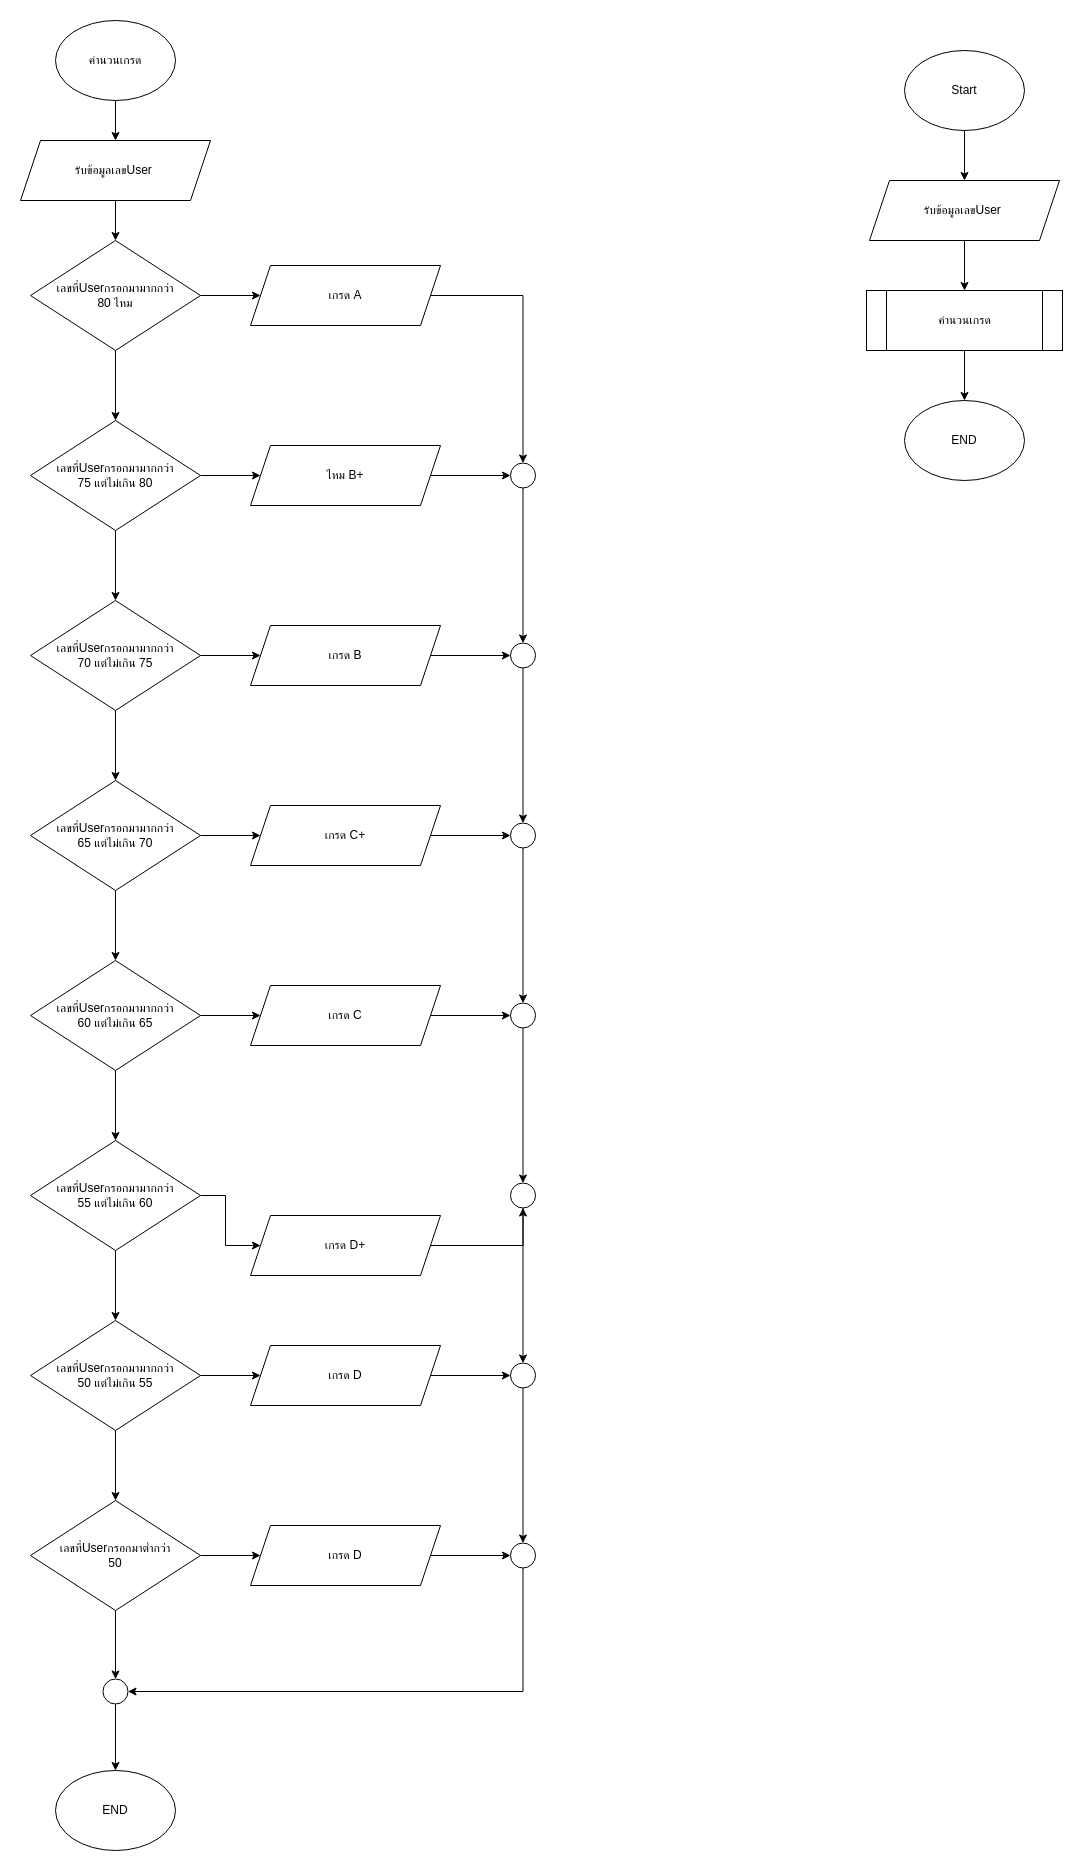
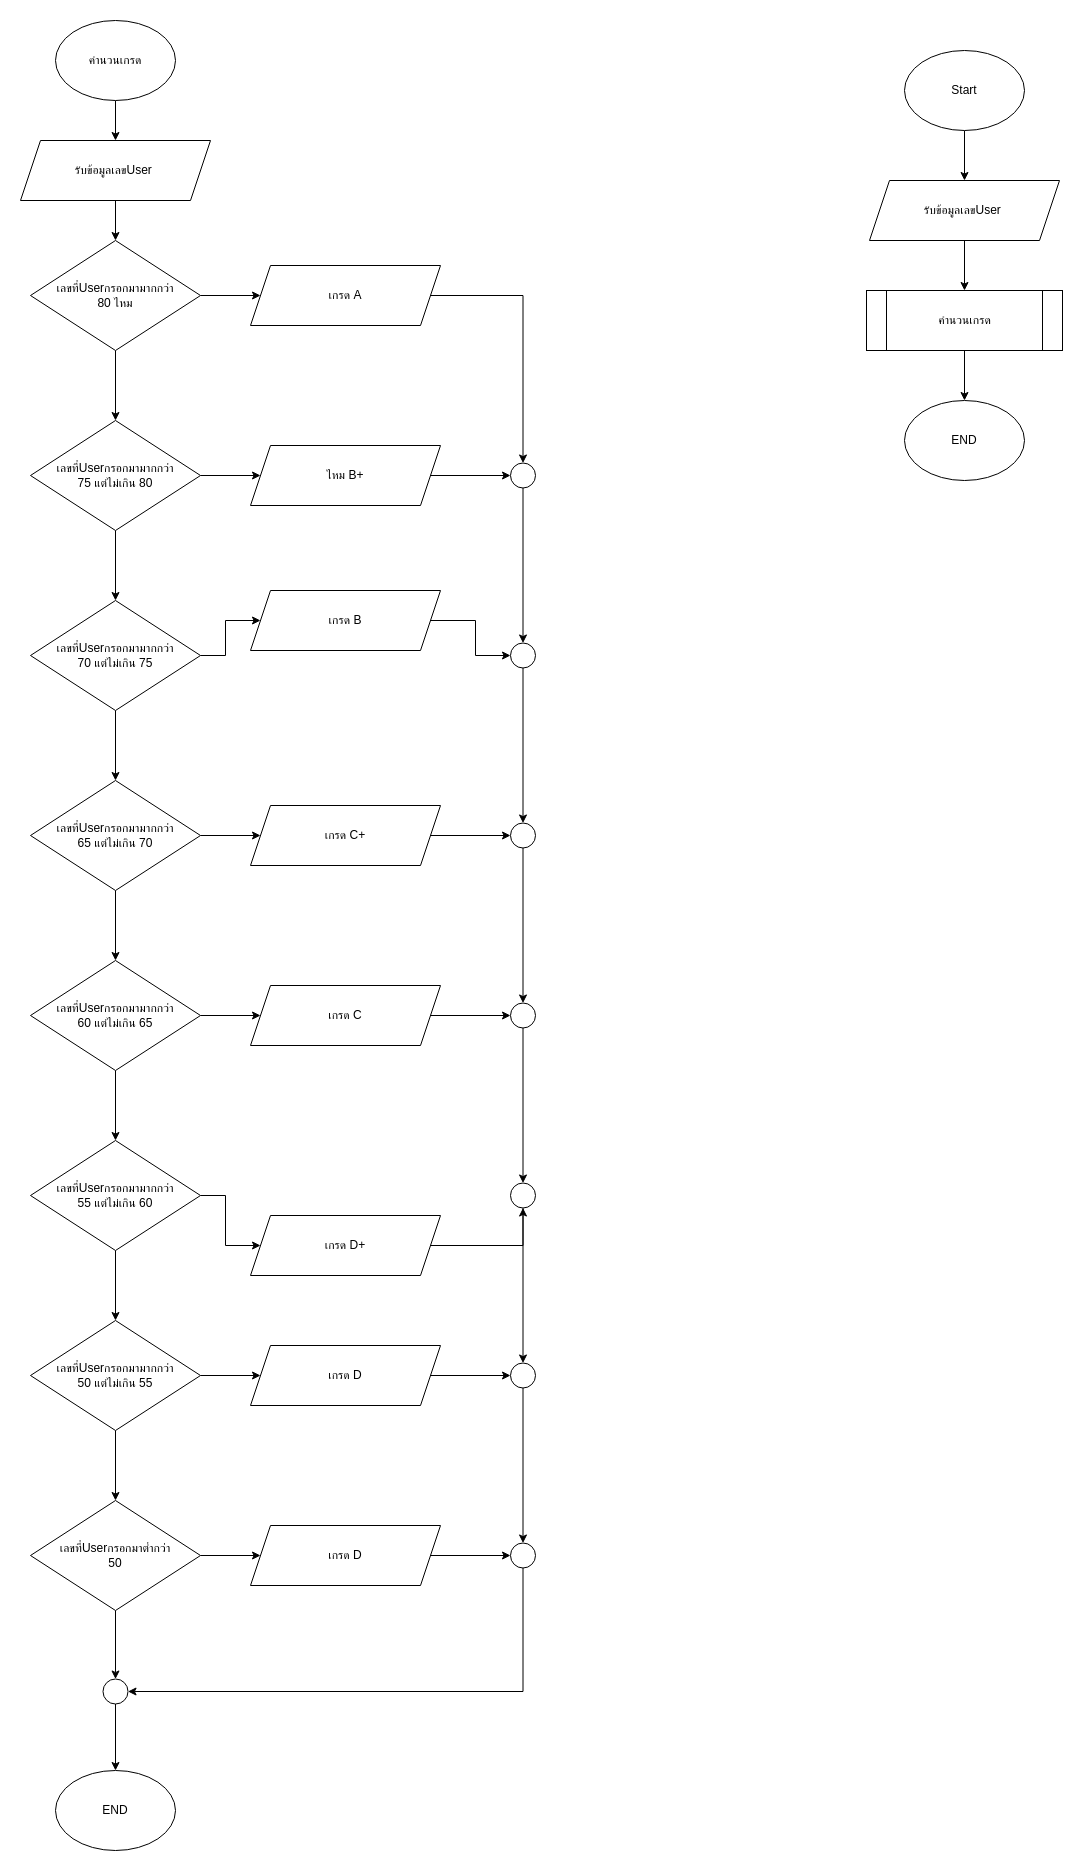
(346, 656) -> (346, 621)
